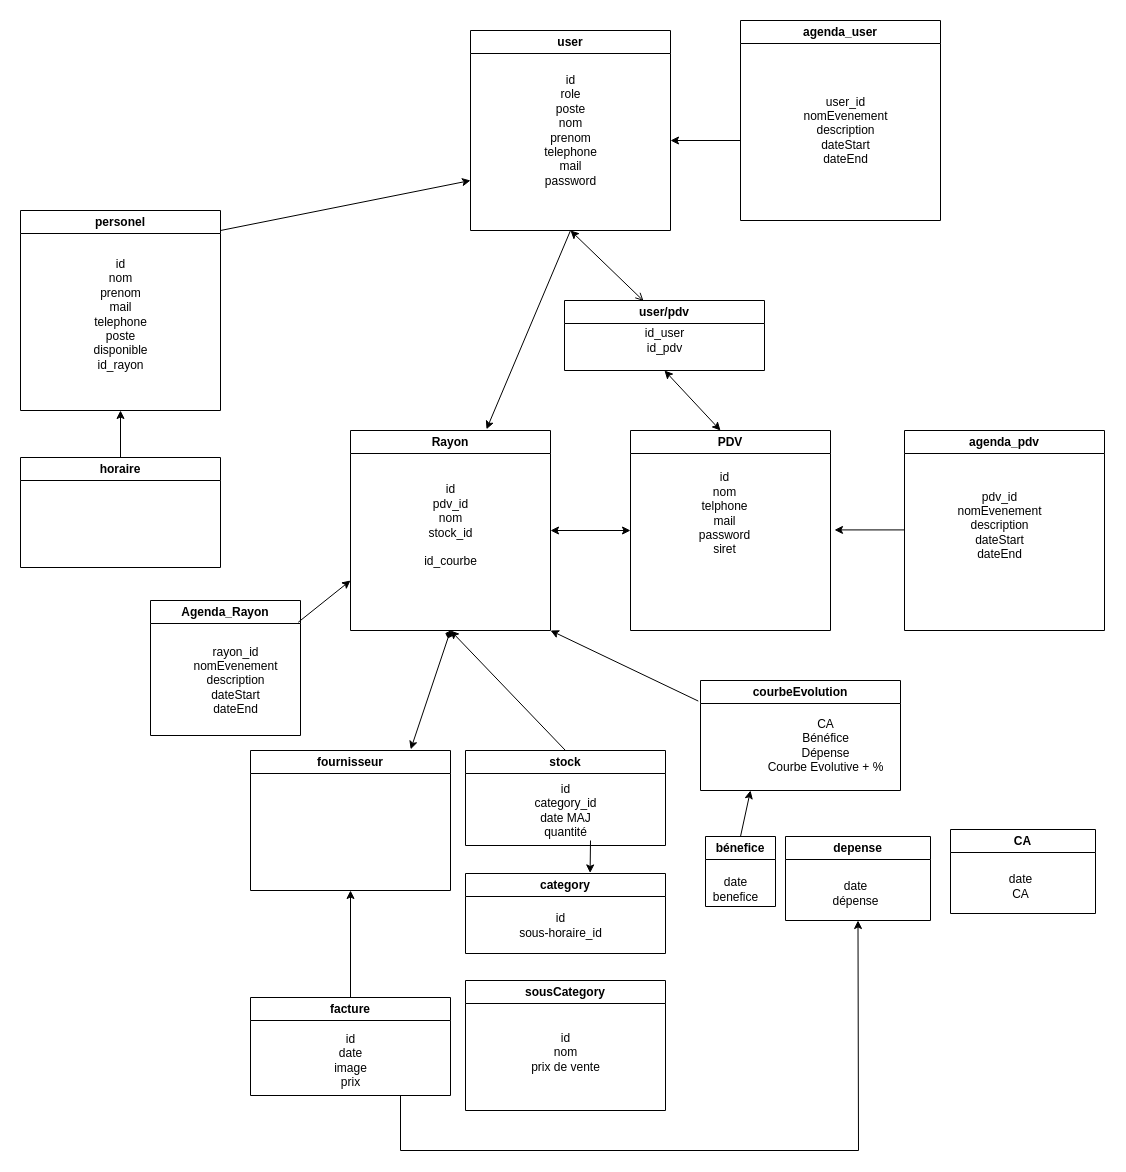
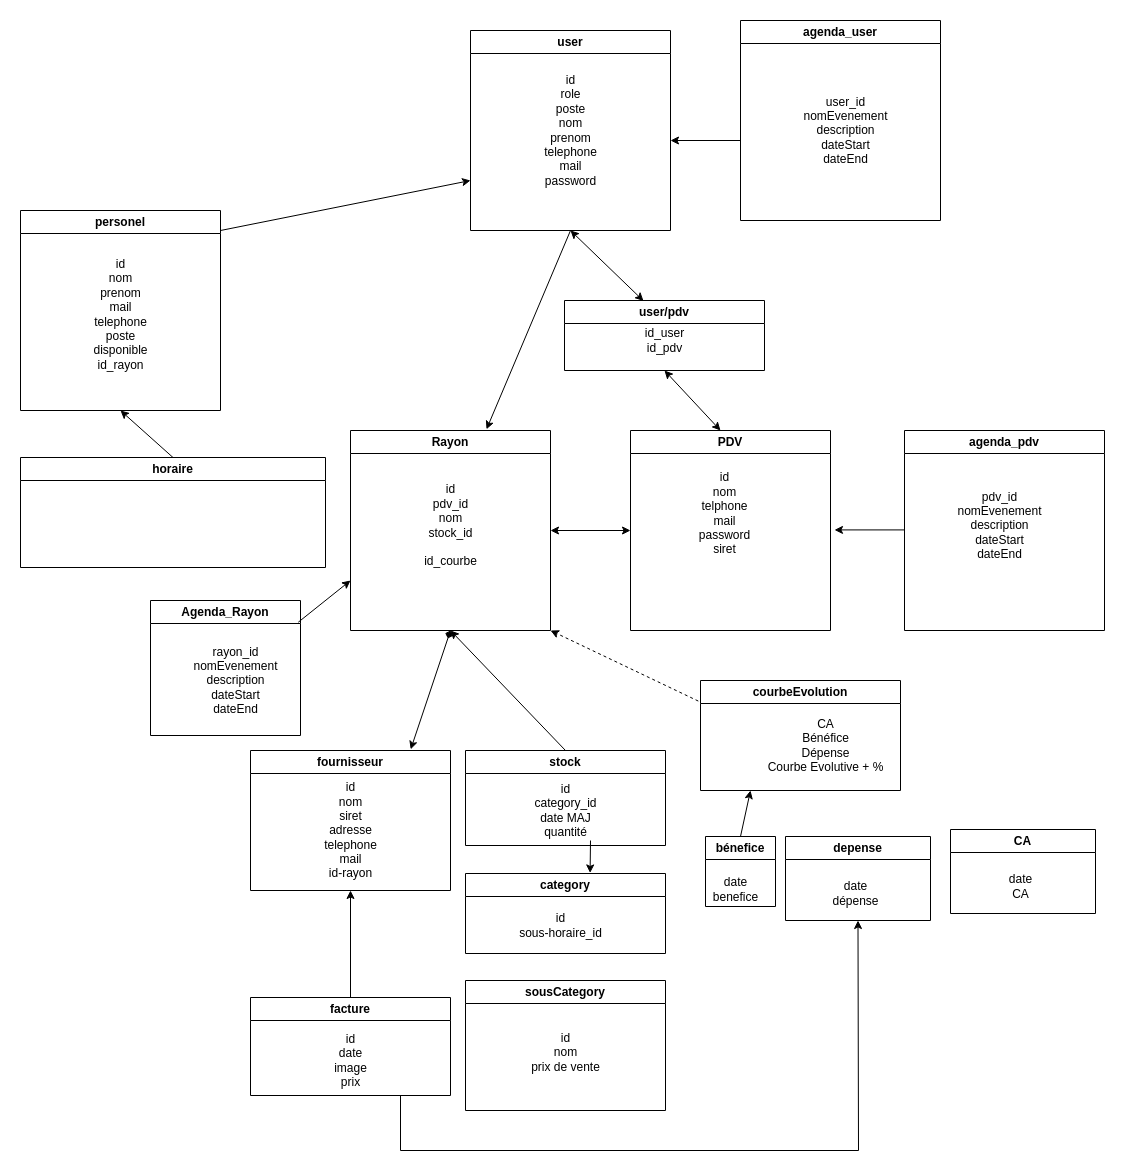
(639, 297) -> (637, 295)
(121, 513) -> (173, 513)
(627, 667) -> (627, 667)
none -> (351, 831)
